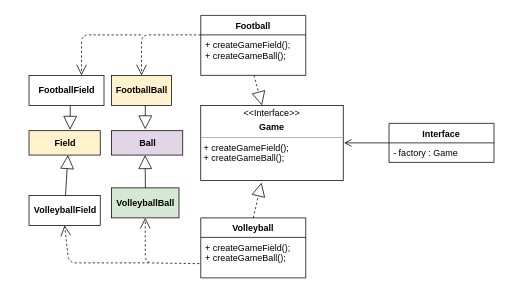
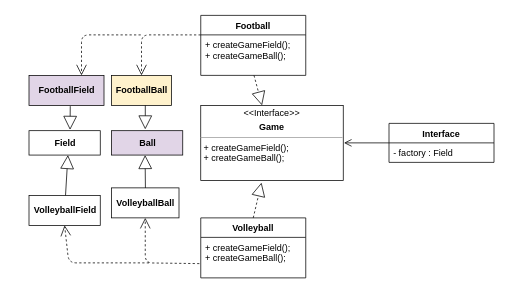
(66, 90) -> (66, 90)
(65, 143) -> (65, 143)
(429, 153) -> (429, 153)
(145, 203) -> (145, 203)
